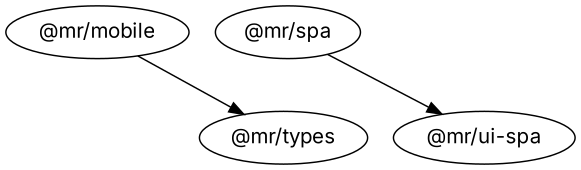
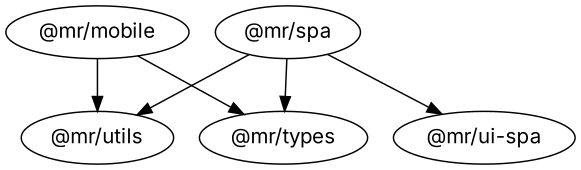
none -> (286, 78)
none -> (97, 138)
